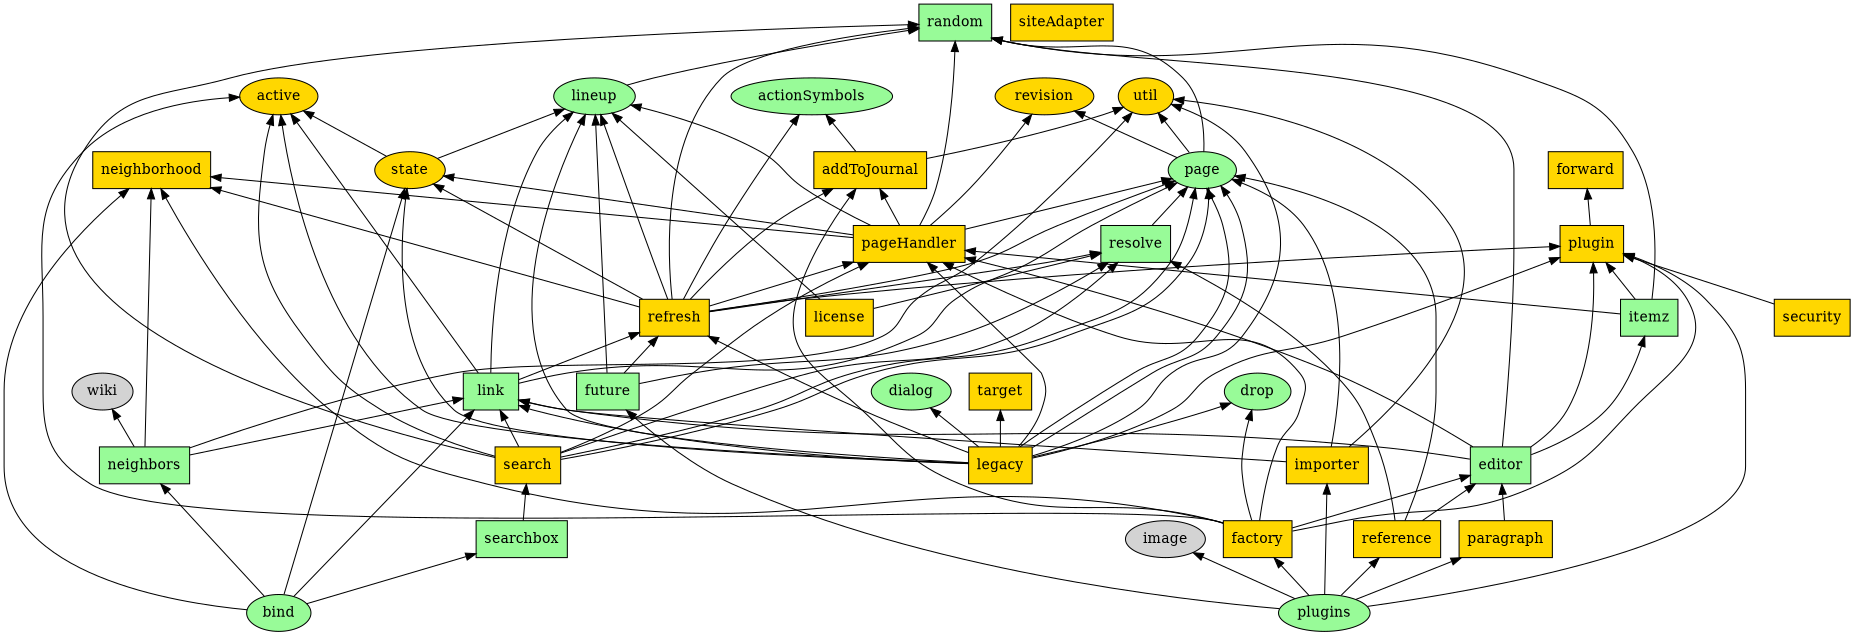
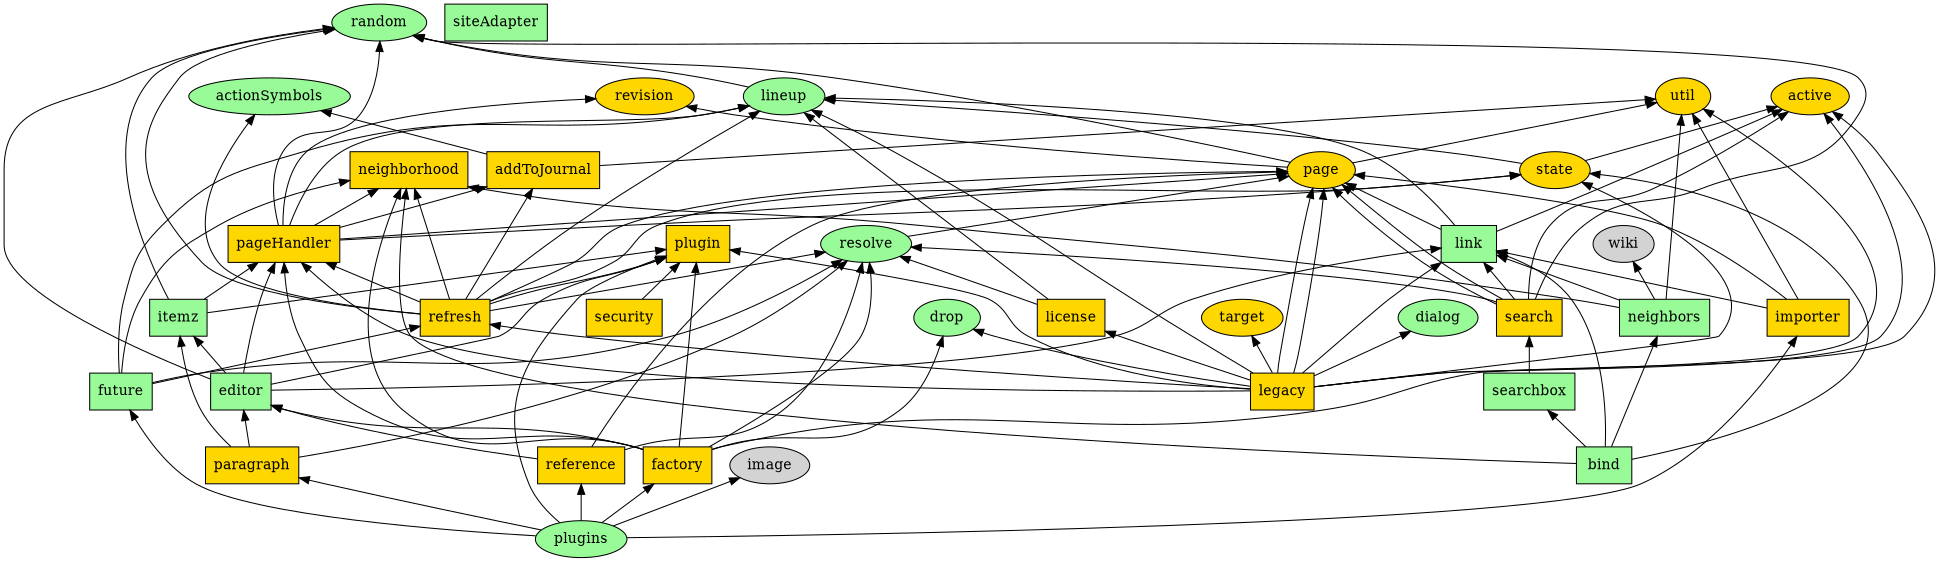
(955, 23) -> (379, 23)
(1062, 23) -> (496, 23)
(1202, 170) -> (1321, 170)
(1586, 170) -> none
none -> (194, 240)
(1136, 244) -> (866, 244)
(717, 355) -> none
(574, 358) -> none
none -> (1182, 358)
(1000, 392) -> (1242, 318)
none -> (567, 396)
none -> (197, 401)
(900, 447) -> (845, 354)
(279, 613) -> (1604, 465)
